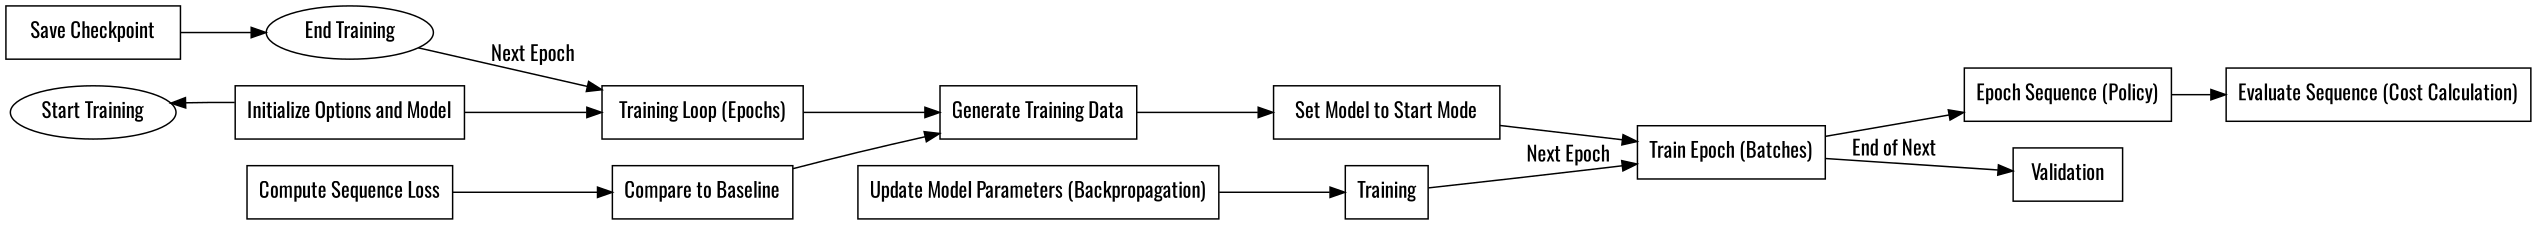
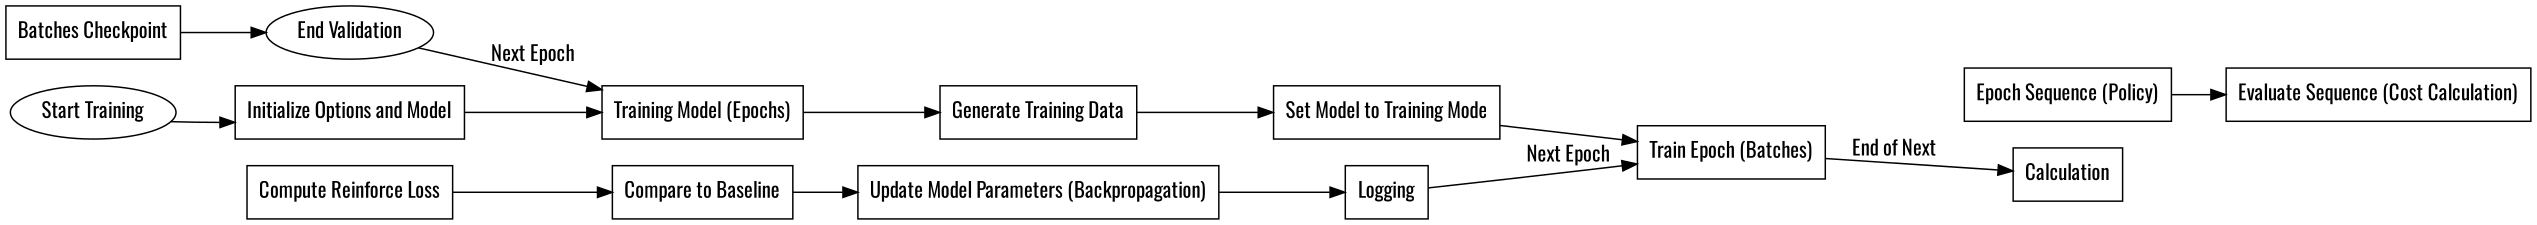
(93, 33) -> (93, 33)
(350, 33) -> (350, 33)
(210, 102) -> (195, 122)
(703, 112) -> (703, 112)
(1387, 112) -> (1387, 112)
(1887, 126) -> none
(859, 152) -> (818, 192)
(2068, 175) -> (2068, 175)
(350, 192) -> (350, 192)
(1387, 192) -> (1387, 192)
